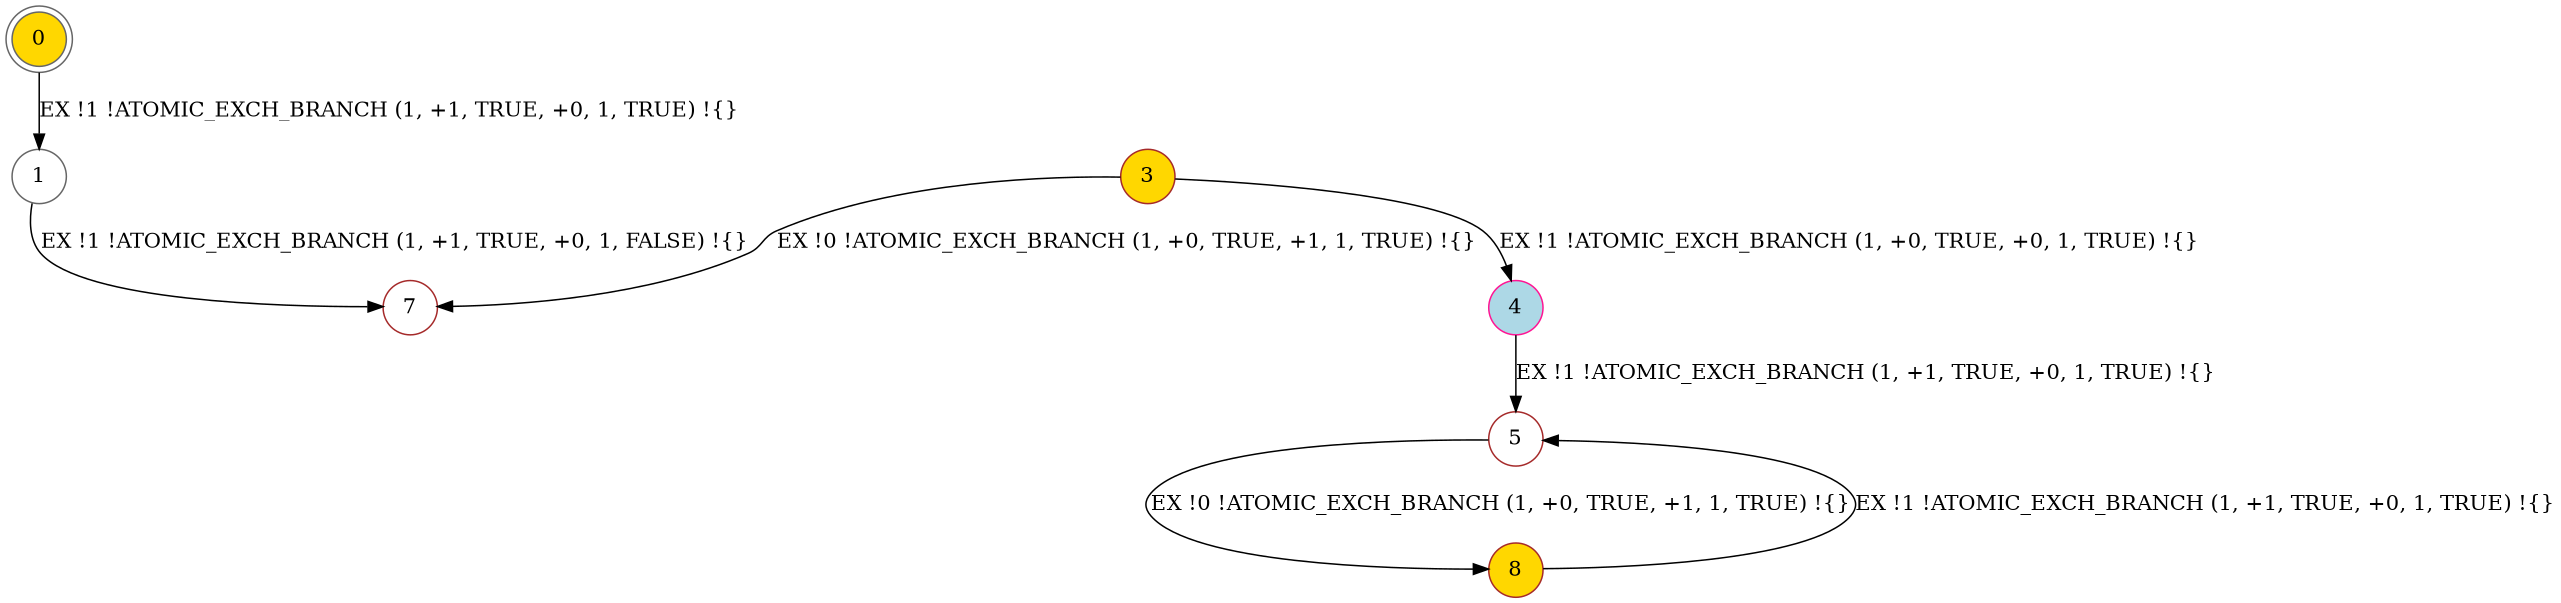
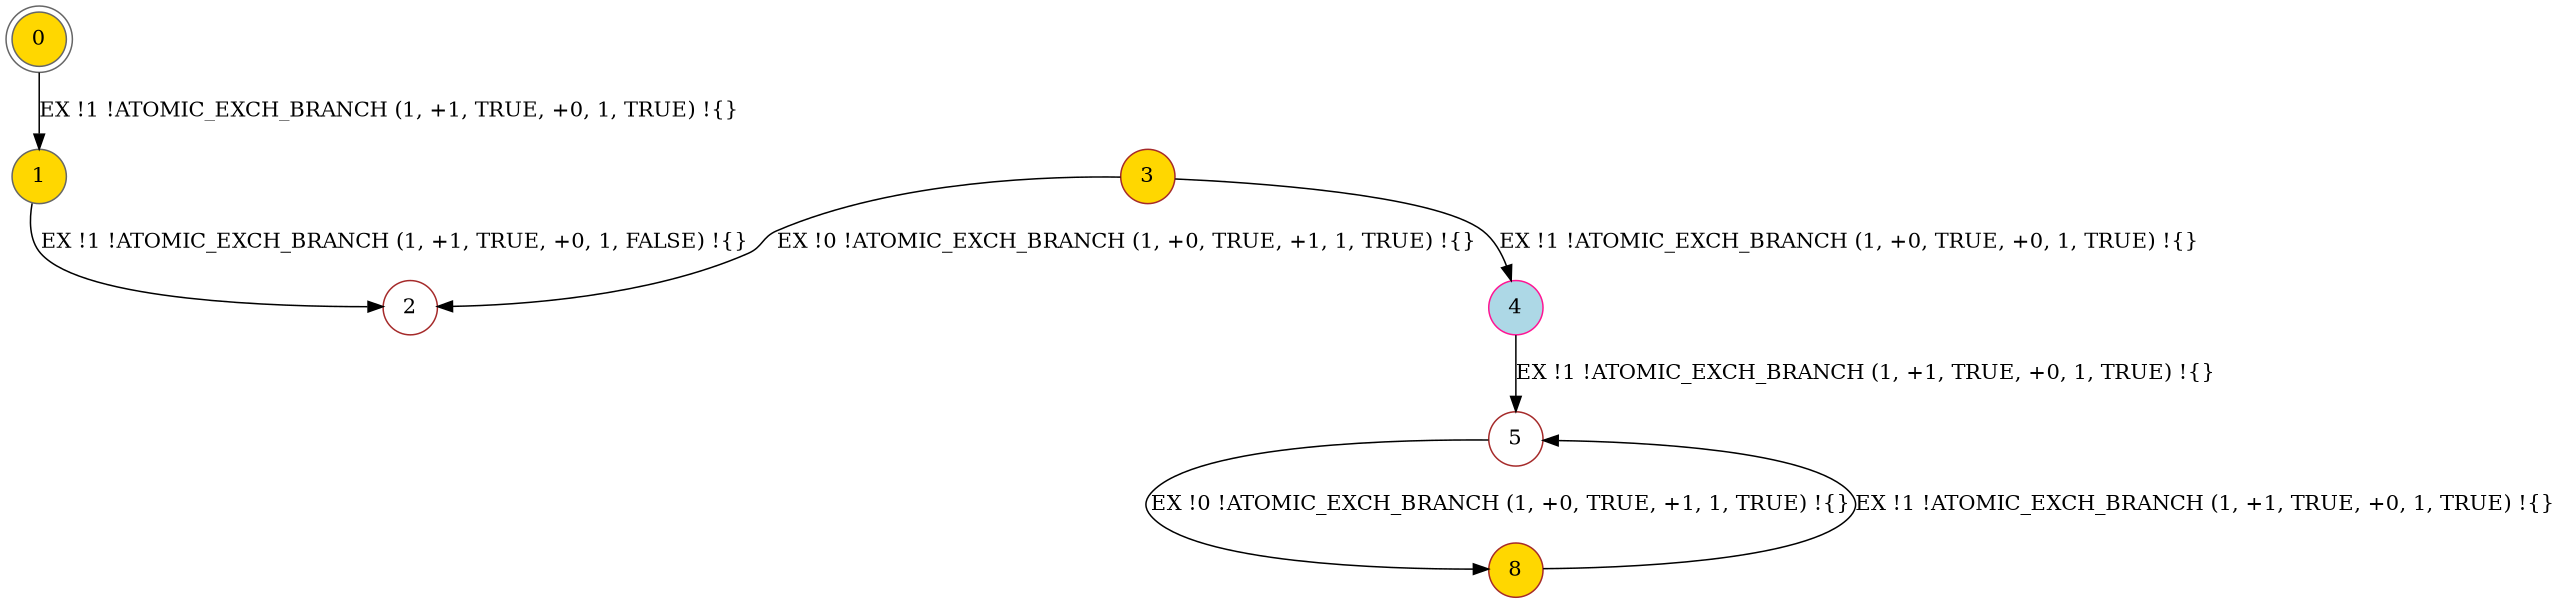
(39, 176) -> (39, 176)
(410, 308) -> (410, 308)
